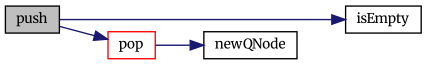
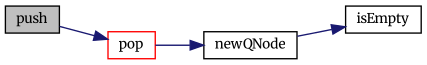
(196, 20) -> (315, 33)
